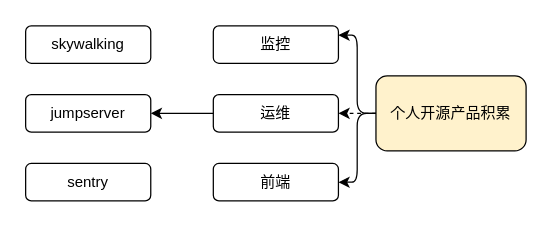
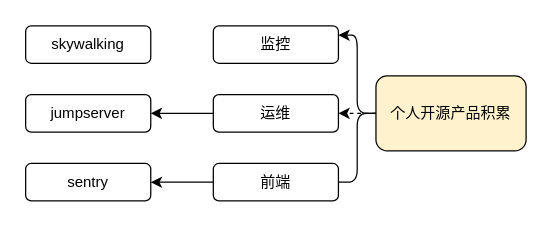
none -> (186, 182)
(353, 182) -> (348, 182)
